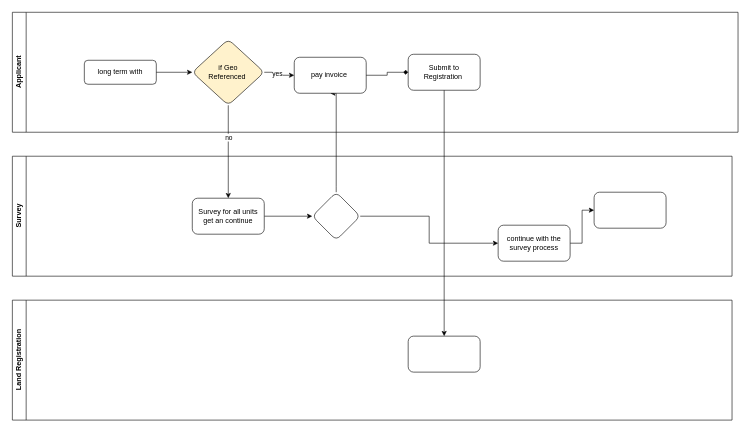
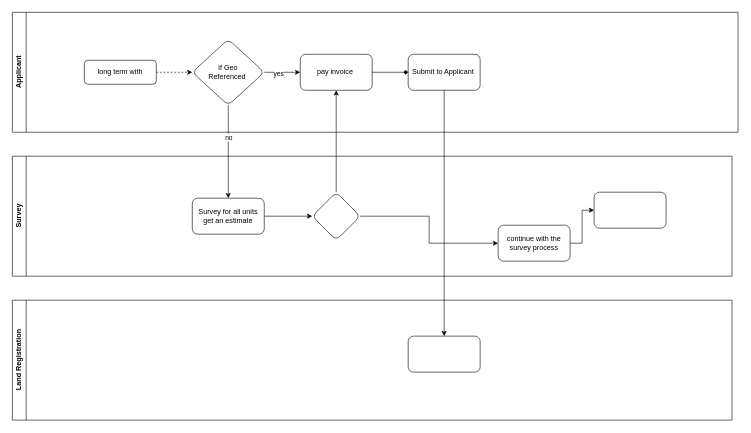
(172, 72) -> (172, 72)
(228, 72) -> (228, 72)
(444, 72) -> (444, 72)
(330, 75) -> (336, 72)
(228, 216) -> (228, 216)
